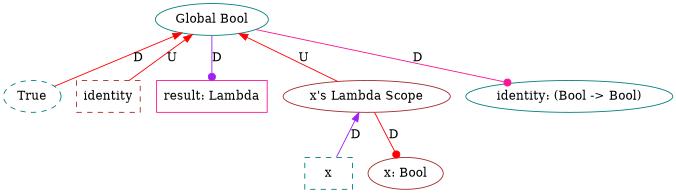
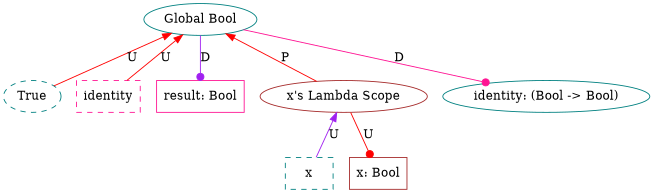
(138, 58) -> (133, 58)
(304, 58) -> (285, 58)
(108, 96) -> (108, 96)
(212, 96) -> (200, 96)
(356, 135) -> (334, 135)
(394, 135) -> (369, 135)
(406, 173) -> (378, 173)
